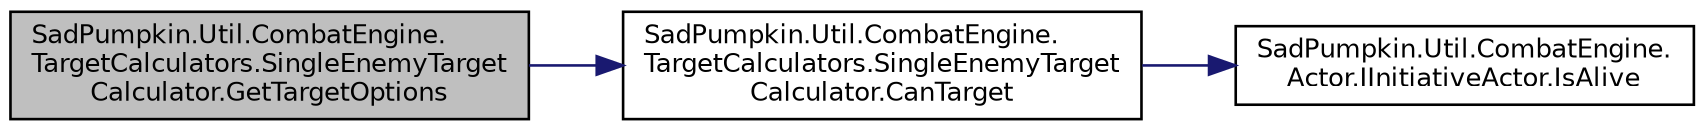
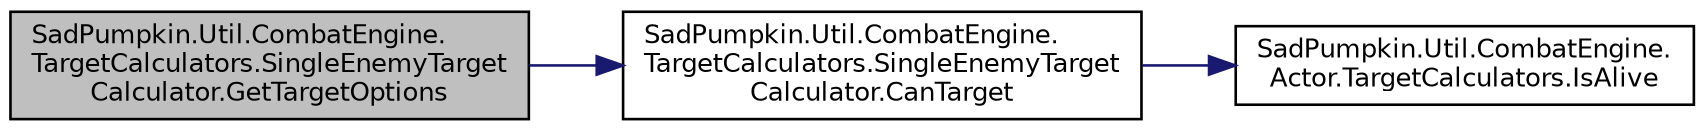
(1465, 65) -> (1465, 65)
